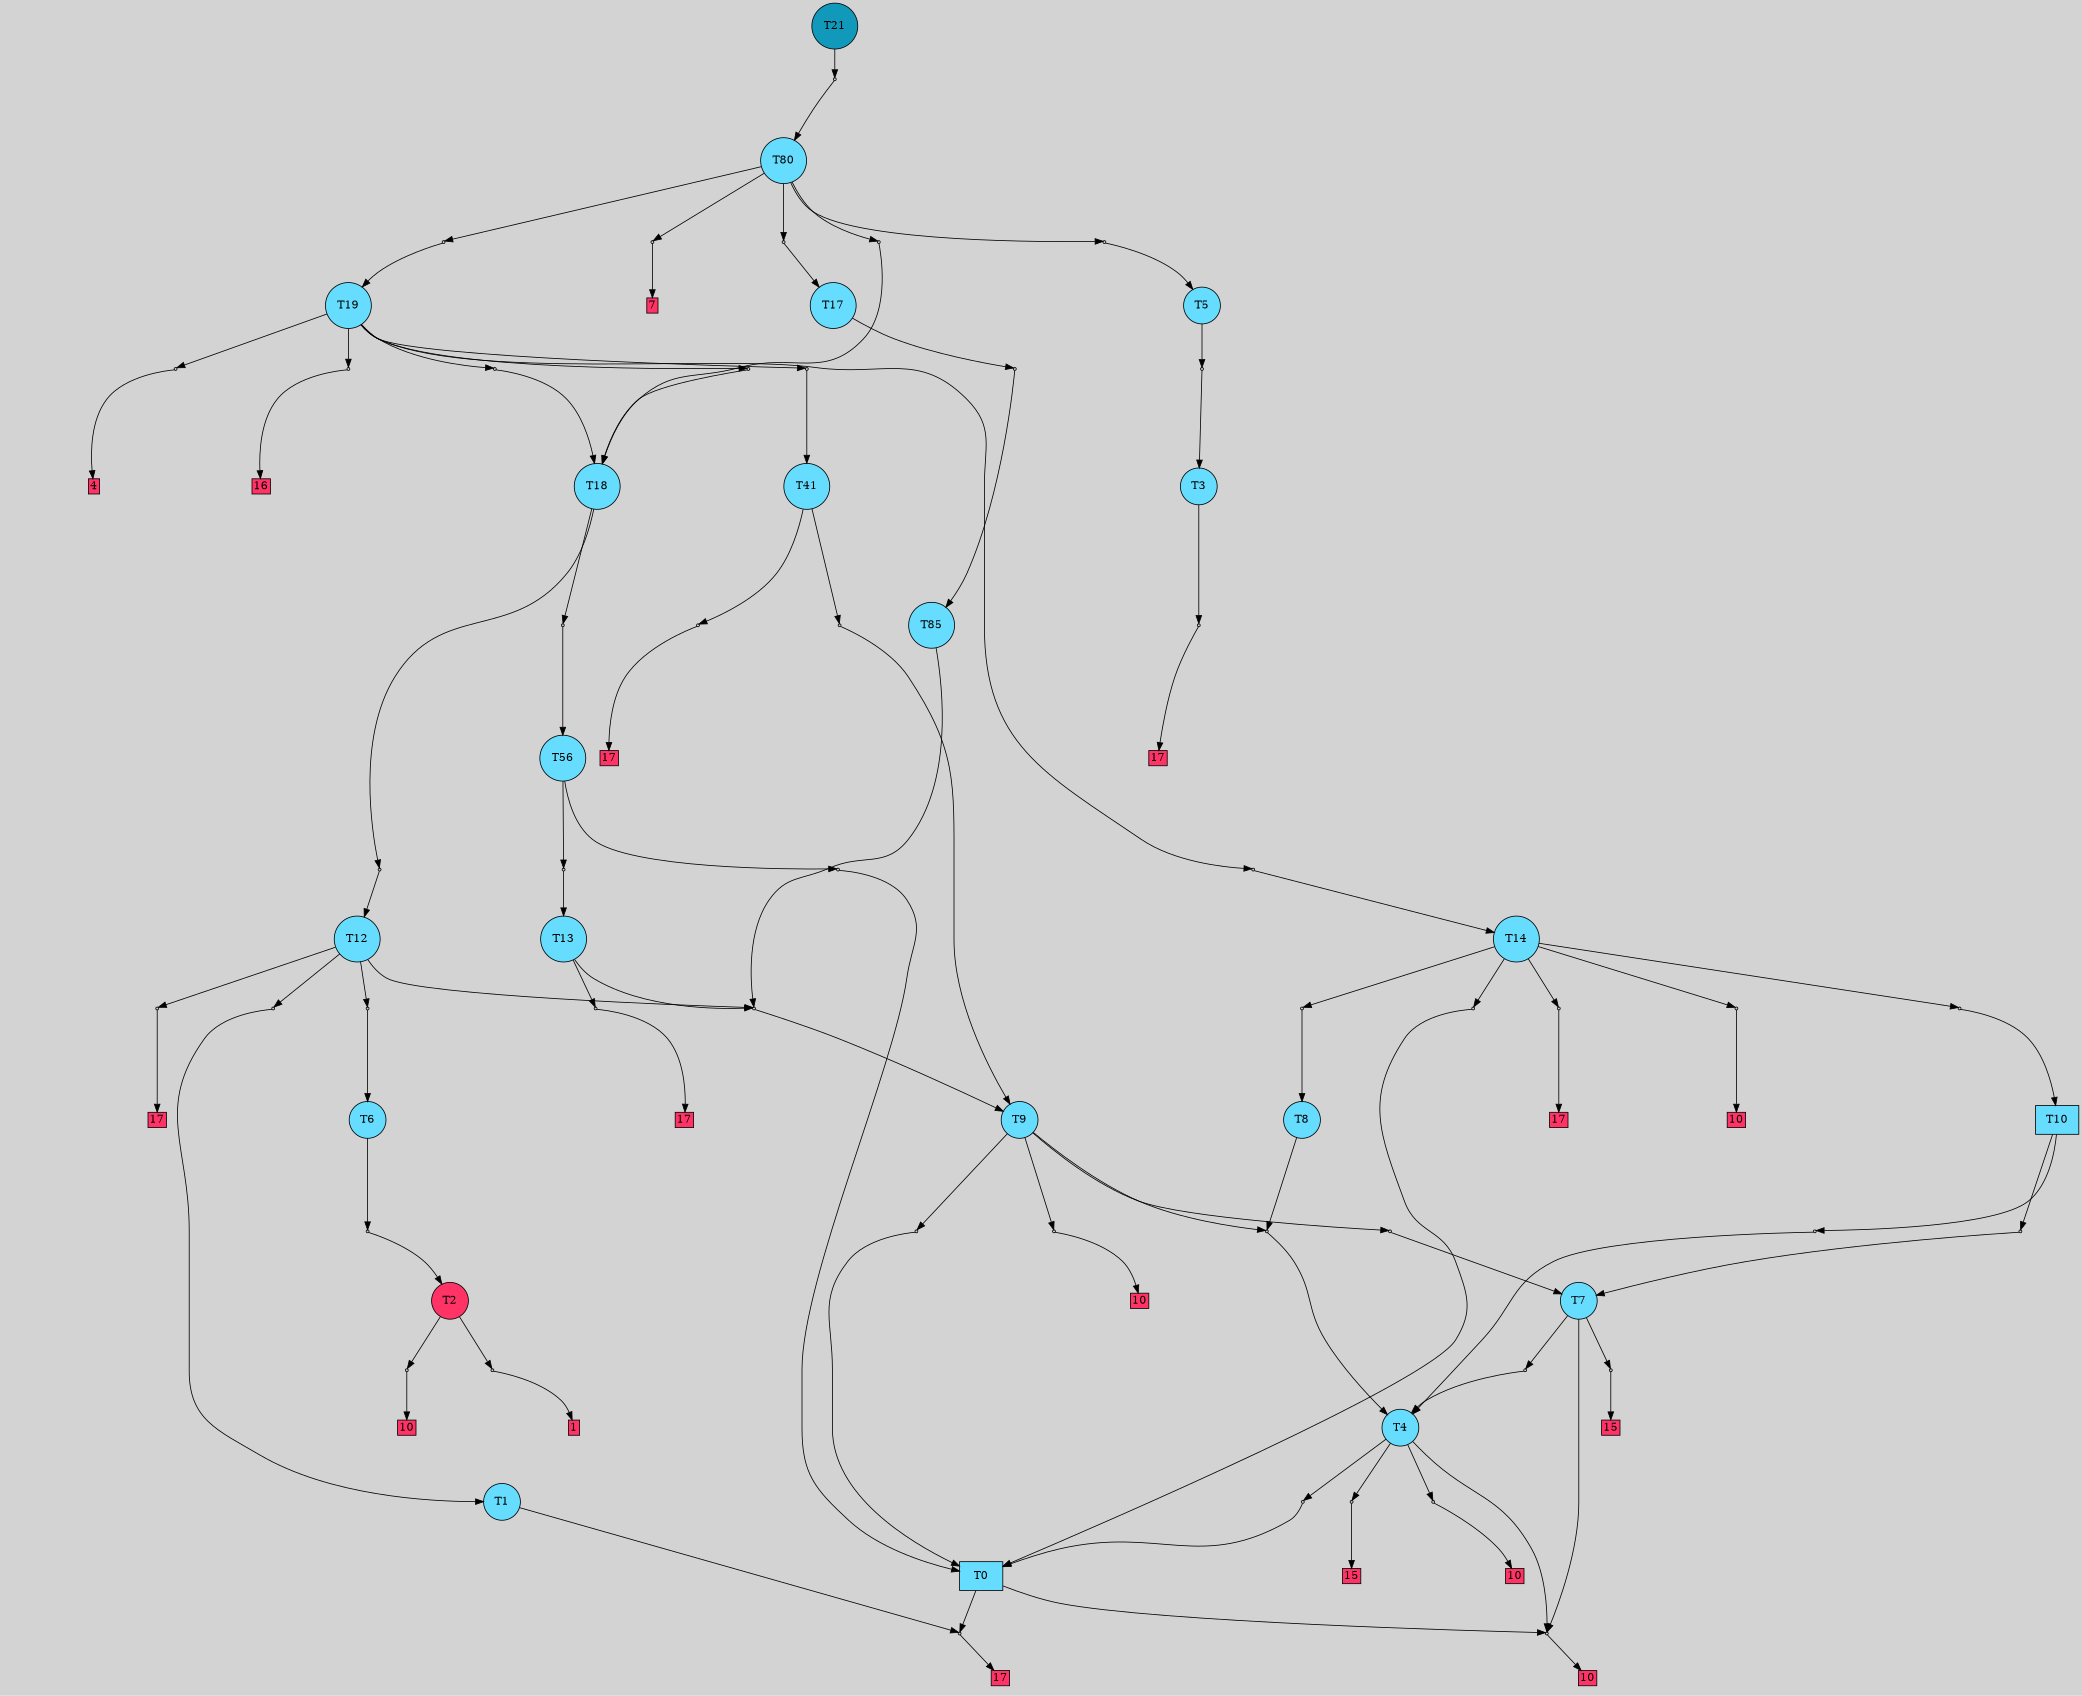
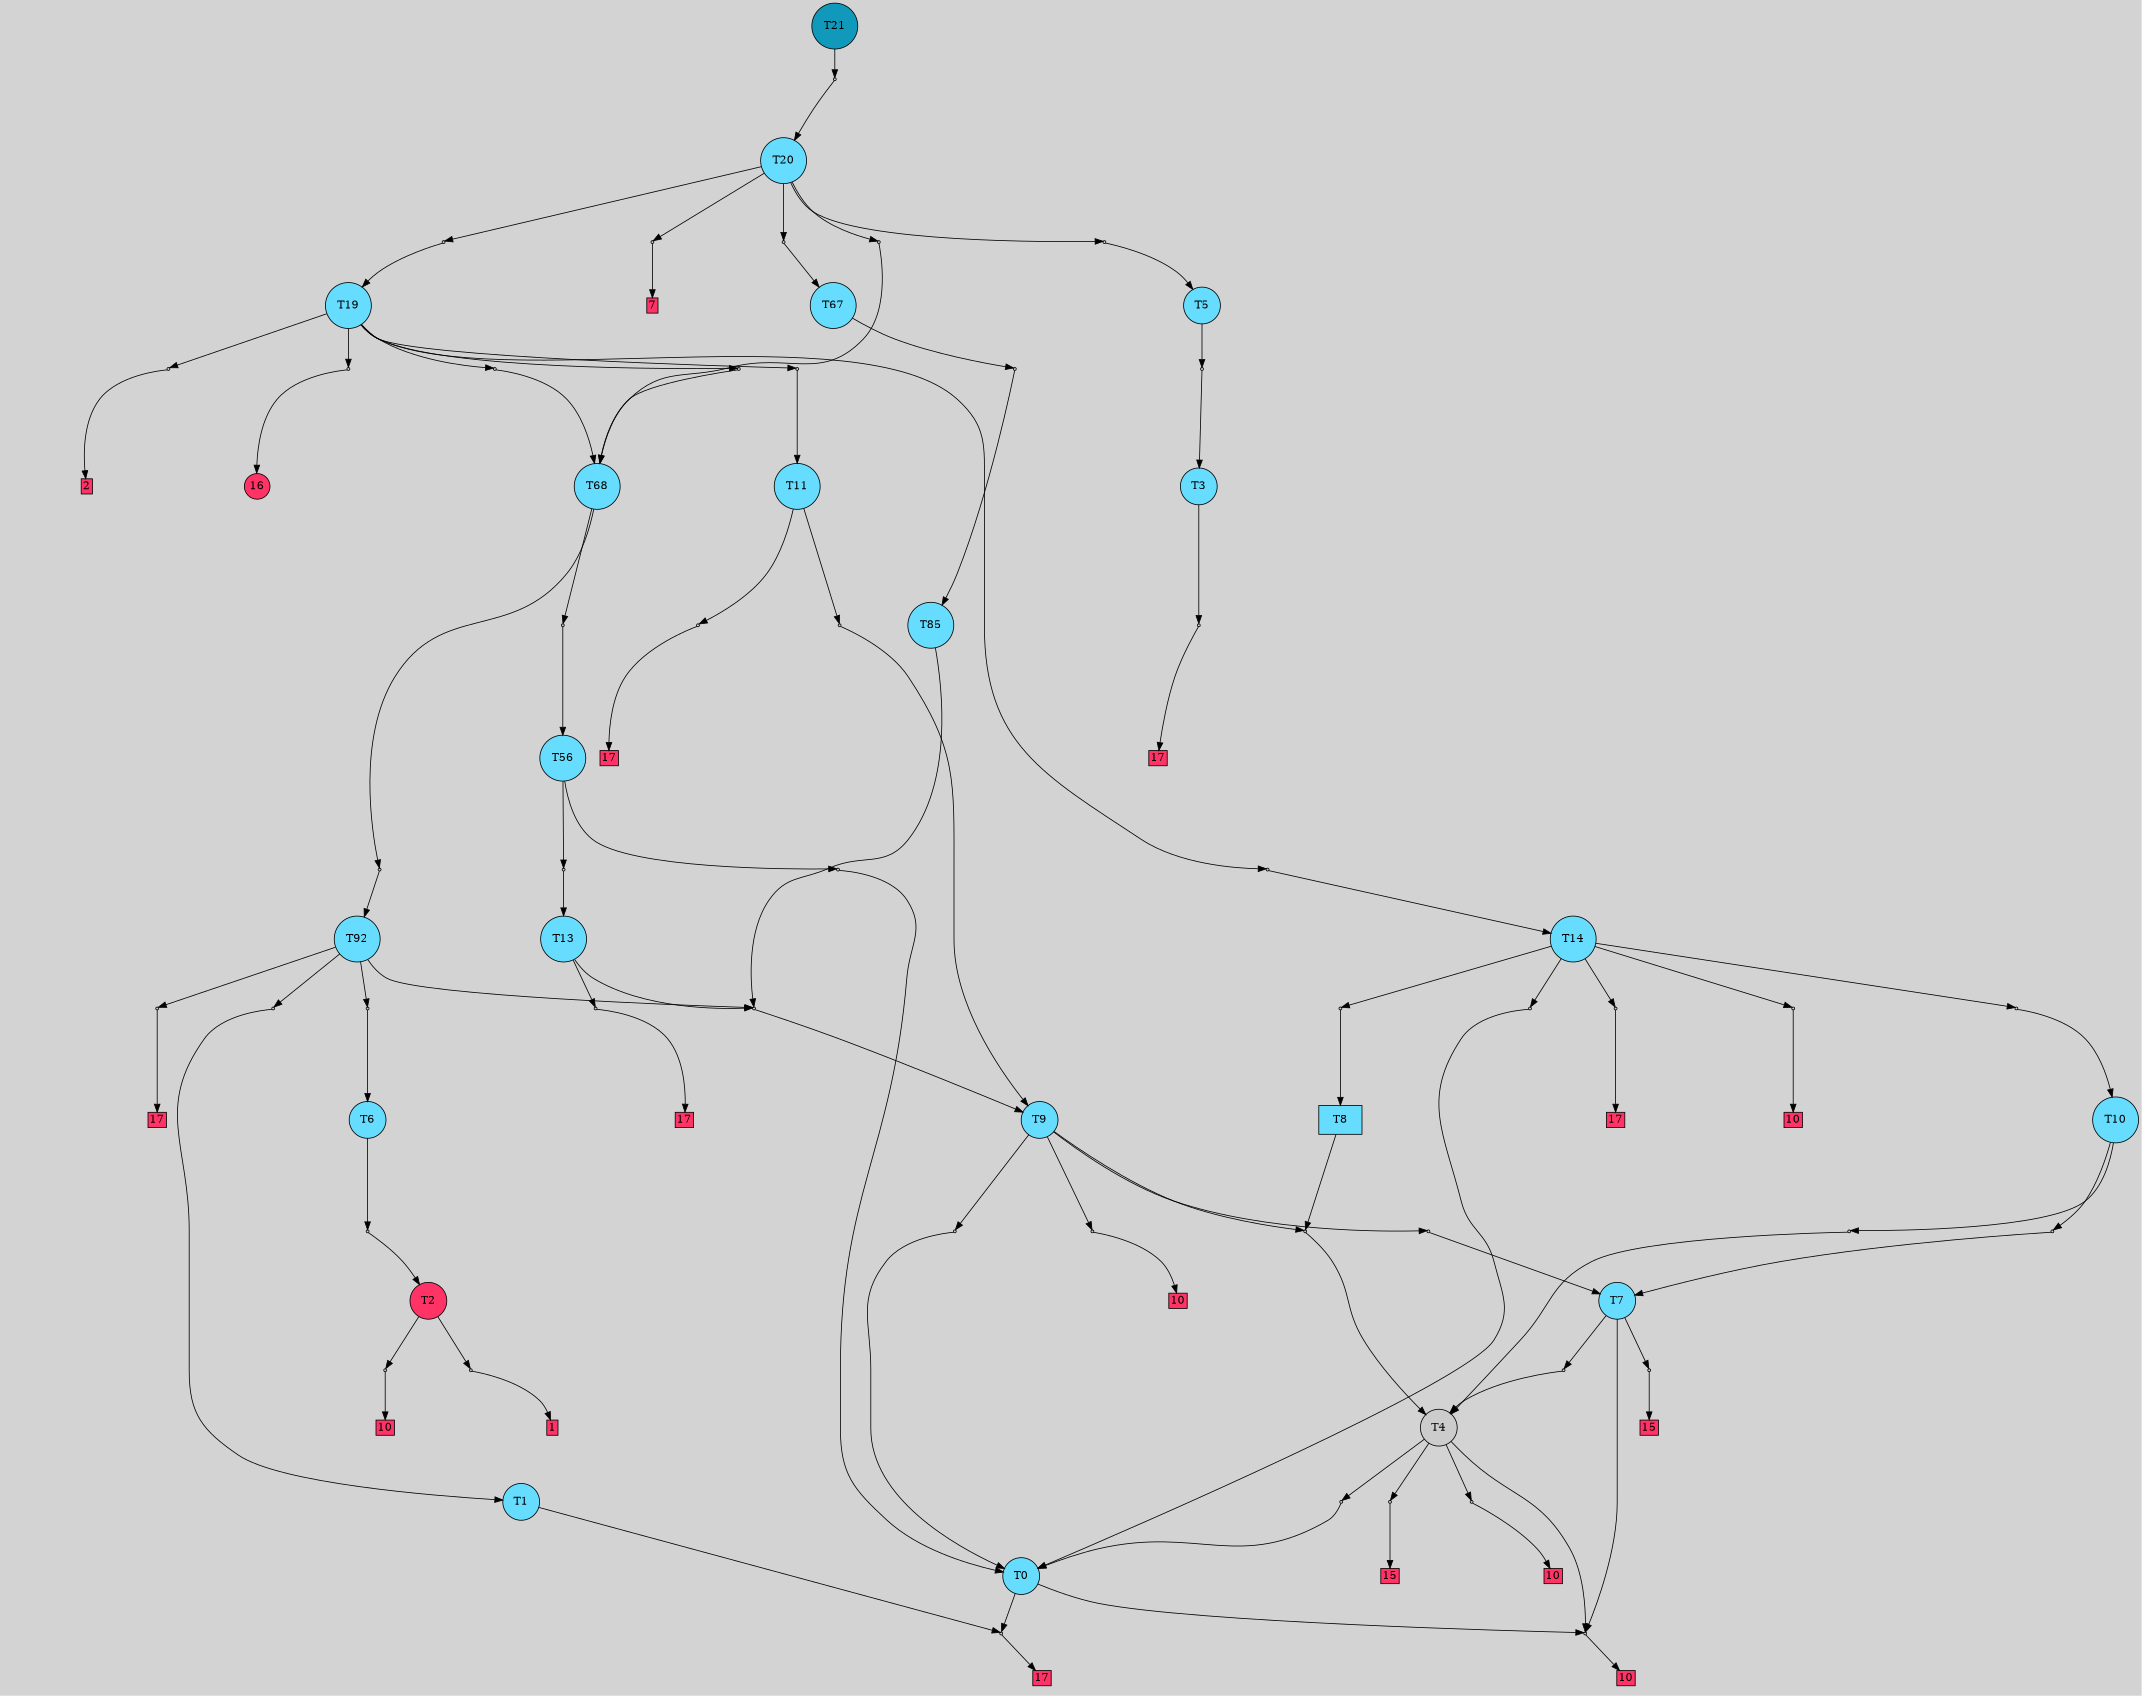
(784, 161) -> (784, 161)
(833, 306) -> (833, 306)
(94, 486) -> (87, 486)
(261, 486) -> (257, 486)
(597, 486) -> (597, 486)
(807, 486) -> (797, 486)
(357, 939) -> (357, 939)
(1302, 1120) -> (1340, 1120)
(2057, 1120) -> (2116, 1120)
(1400, 1428) -> (1439, 1428)
(981, 1576) -> (1021, 1576)
